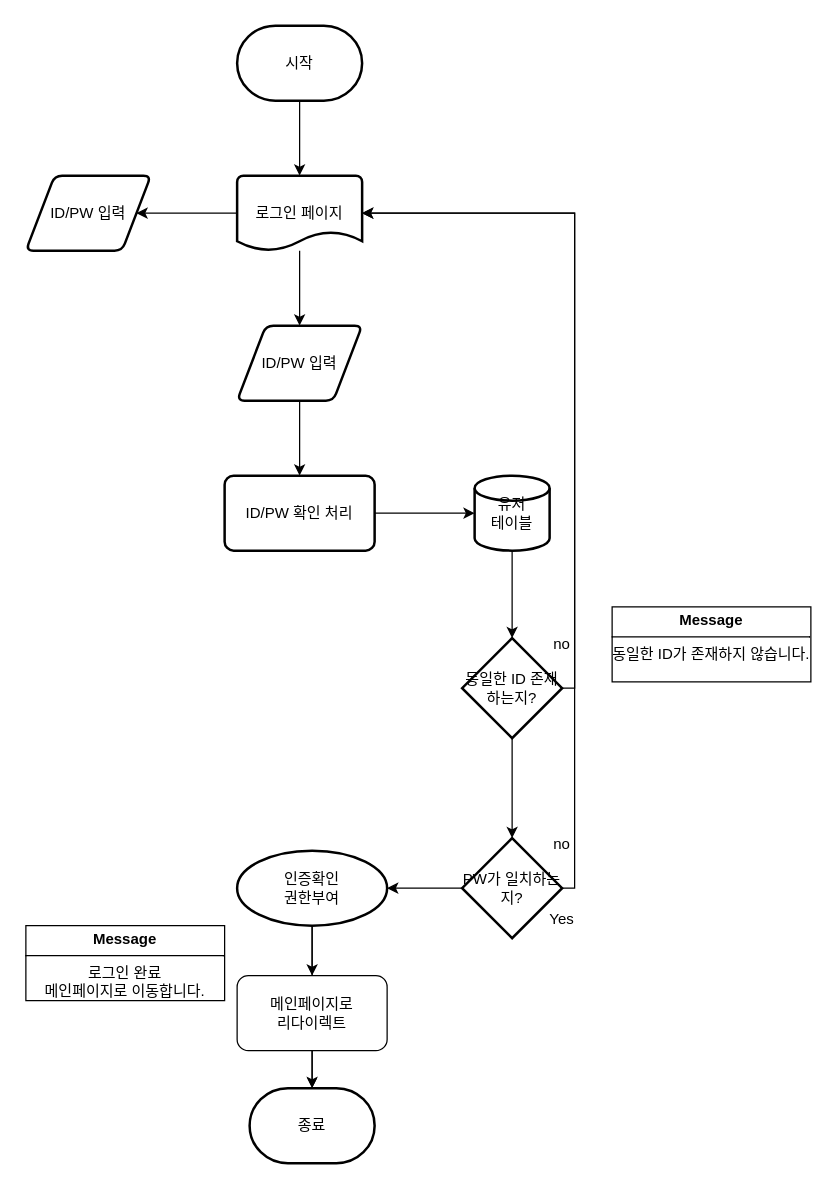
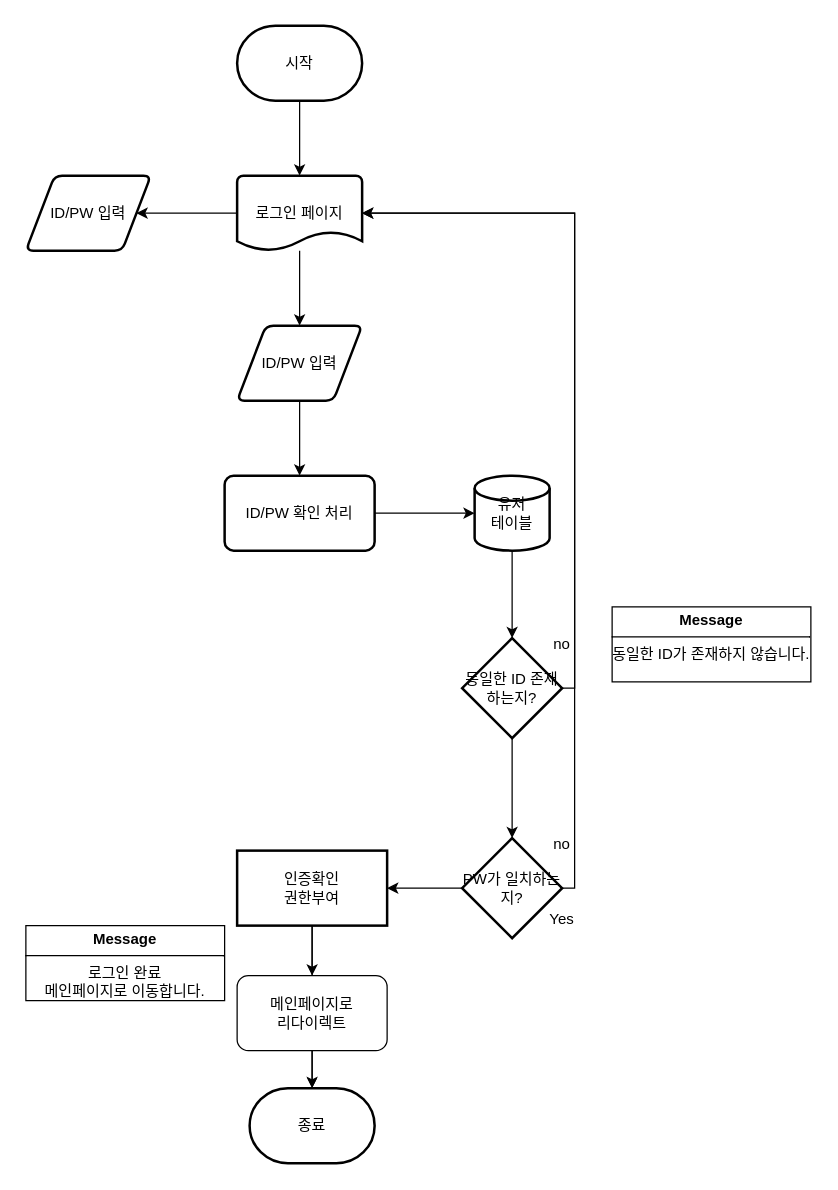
(312, 888) -> (312, 888)
